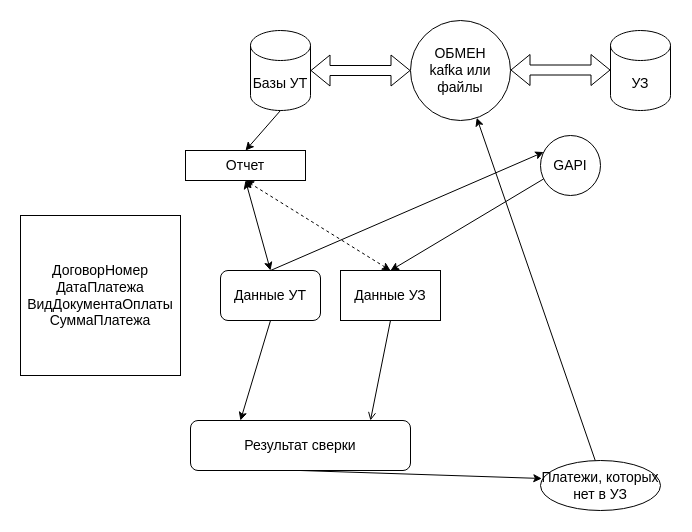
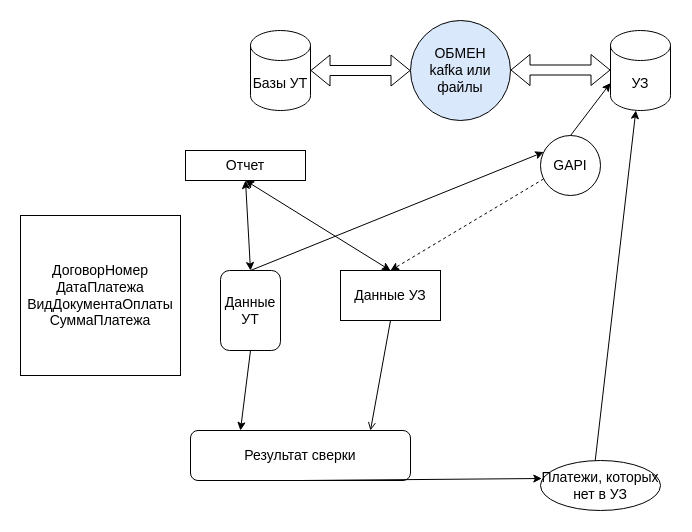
(461, 71) -> (461, 71)
none -> (588, 112)
(265, 128) -> none
(470, 223) -> (470, 223)
(318, 225) -> (318, 225)
(537, 292) -> (615, 289)
(271, 296) -> (251, 311)
(301, 446) -> (301, 456)
